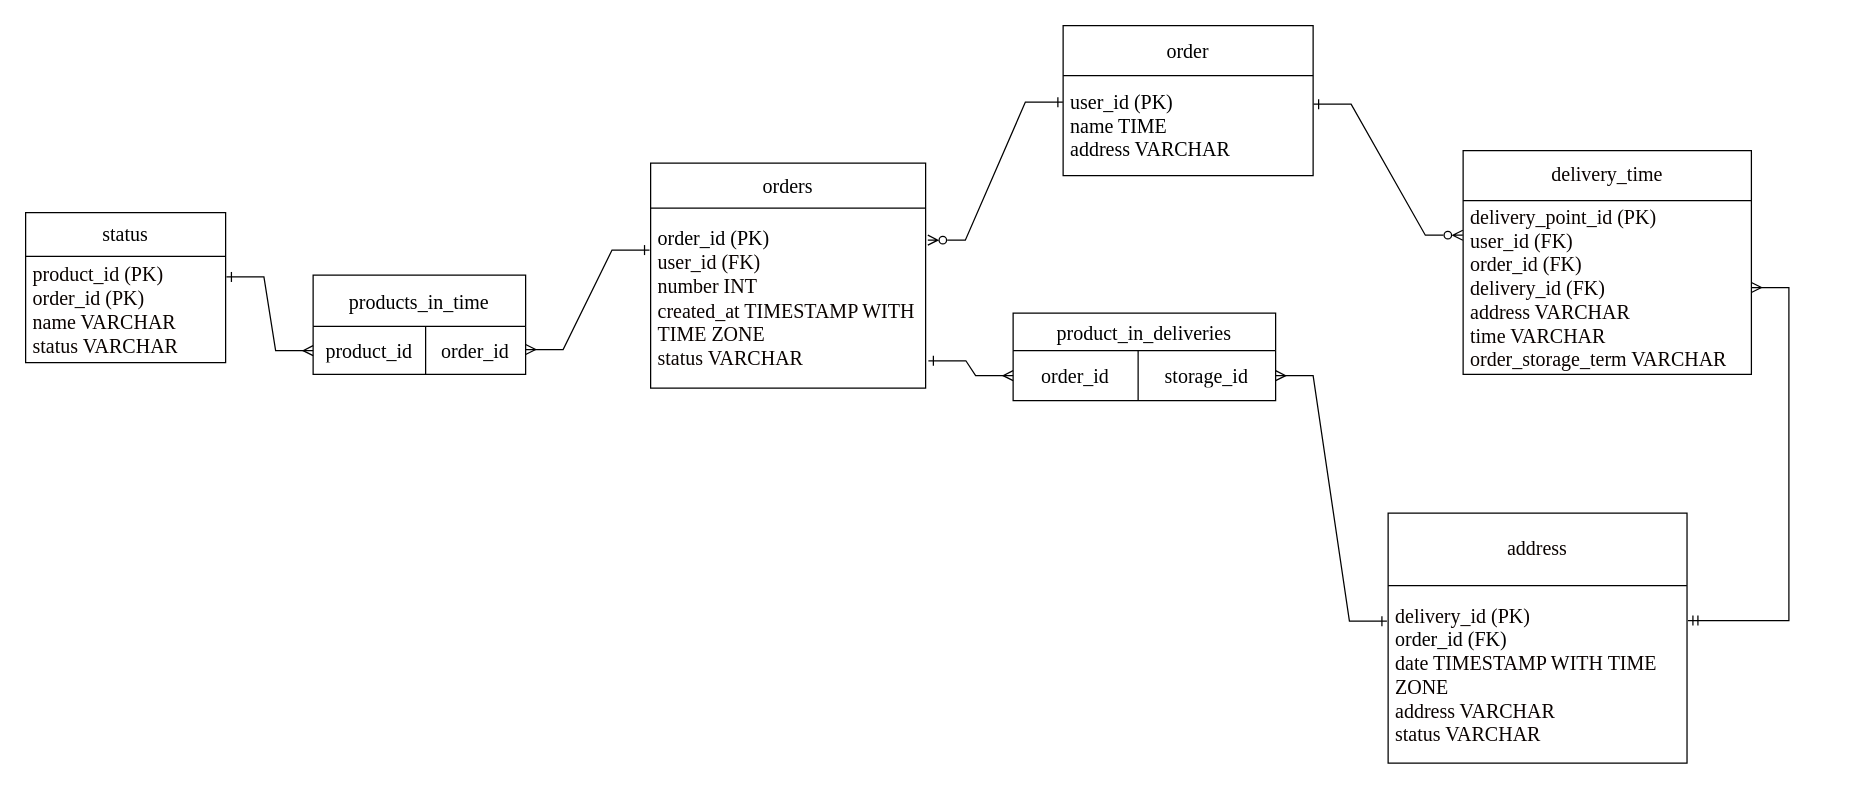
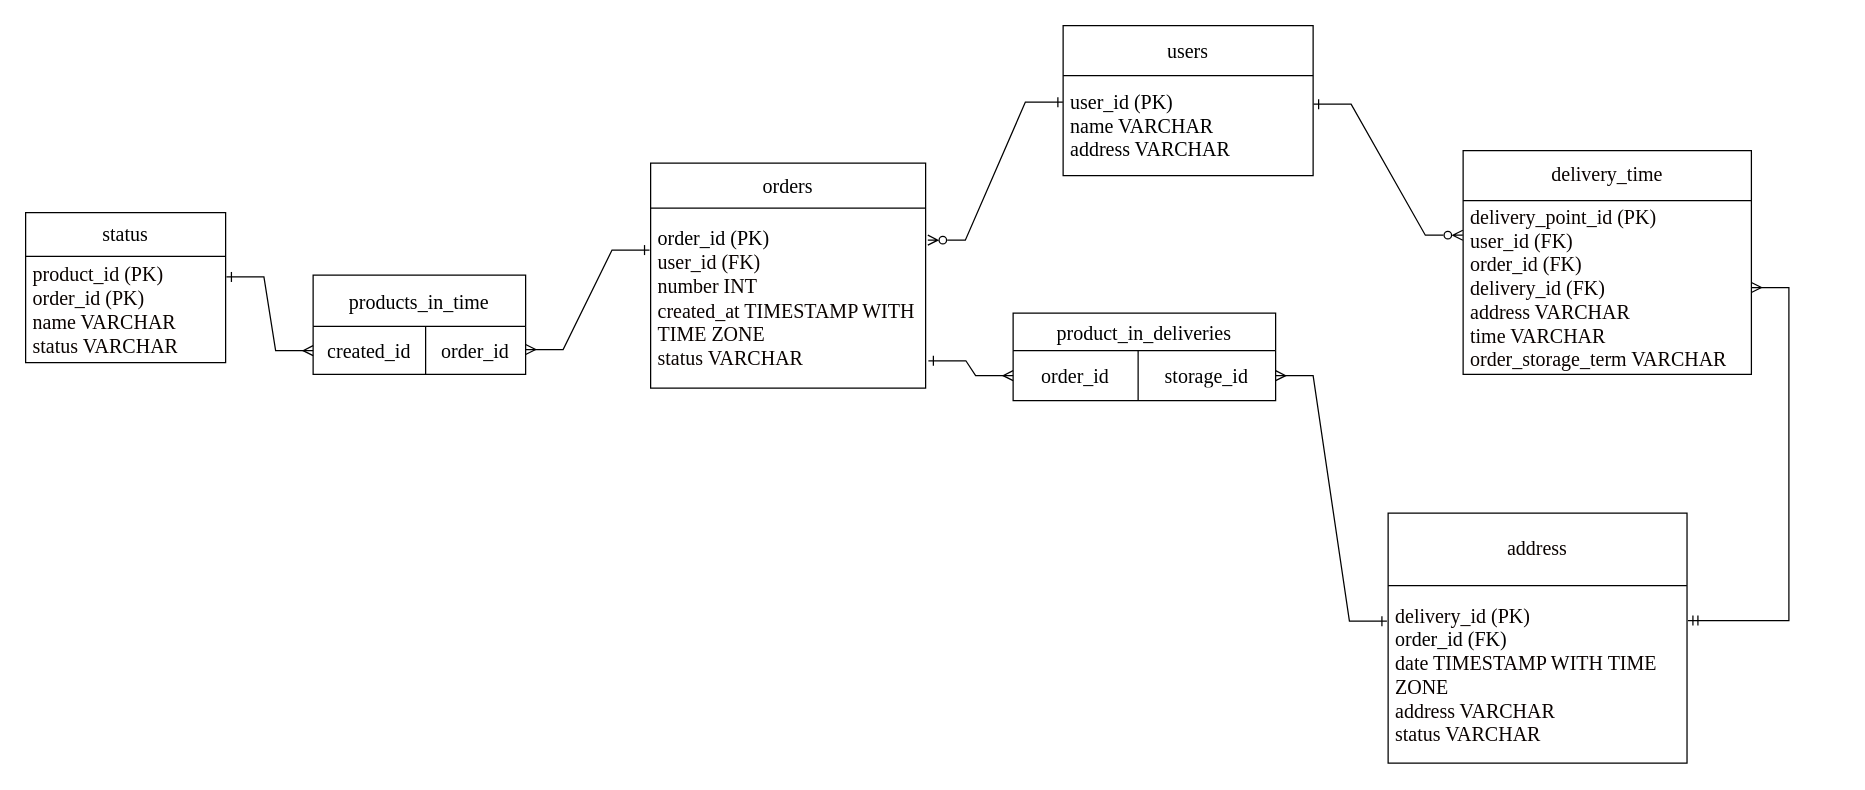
(1188, 51) -> (1188, 51)
(1127, 126) -> (1127, 126)
(369, 351) -> (369, 351)
